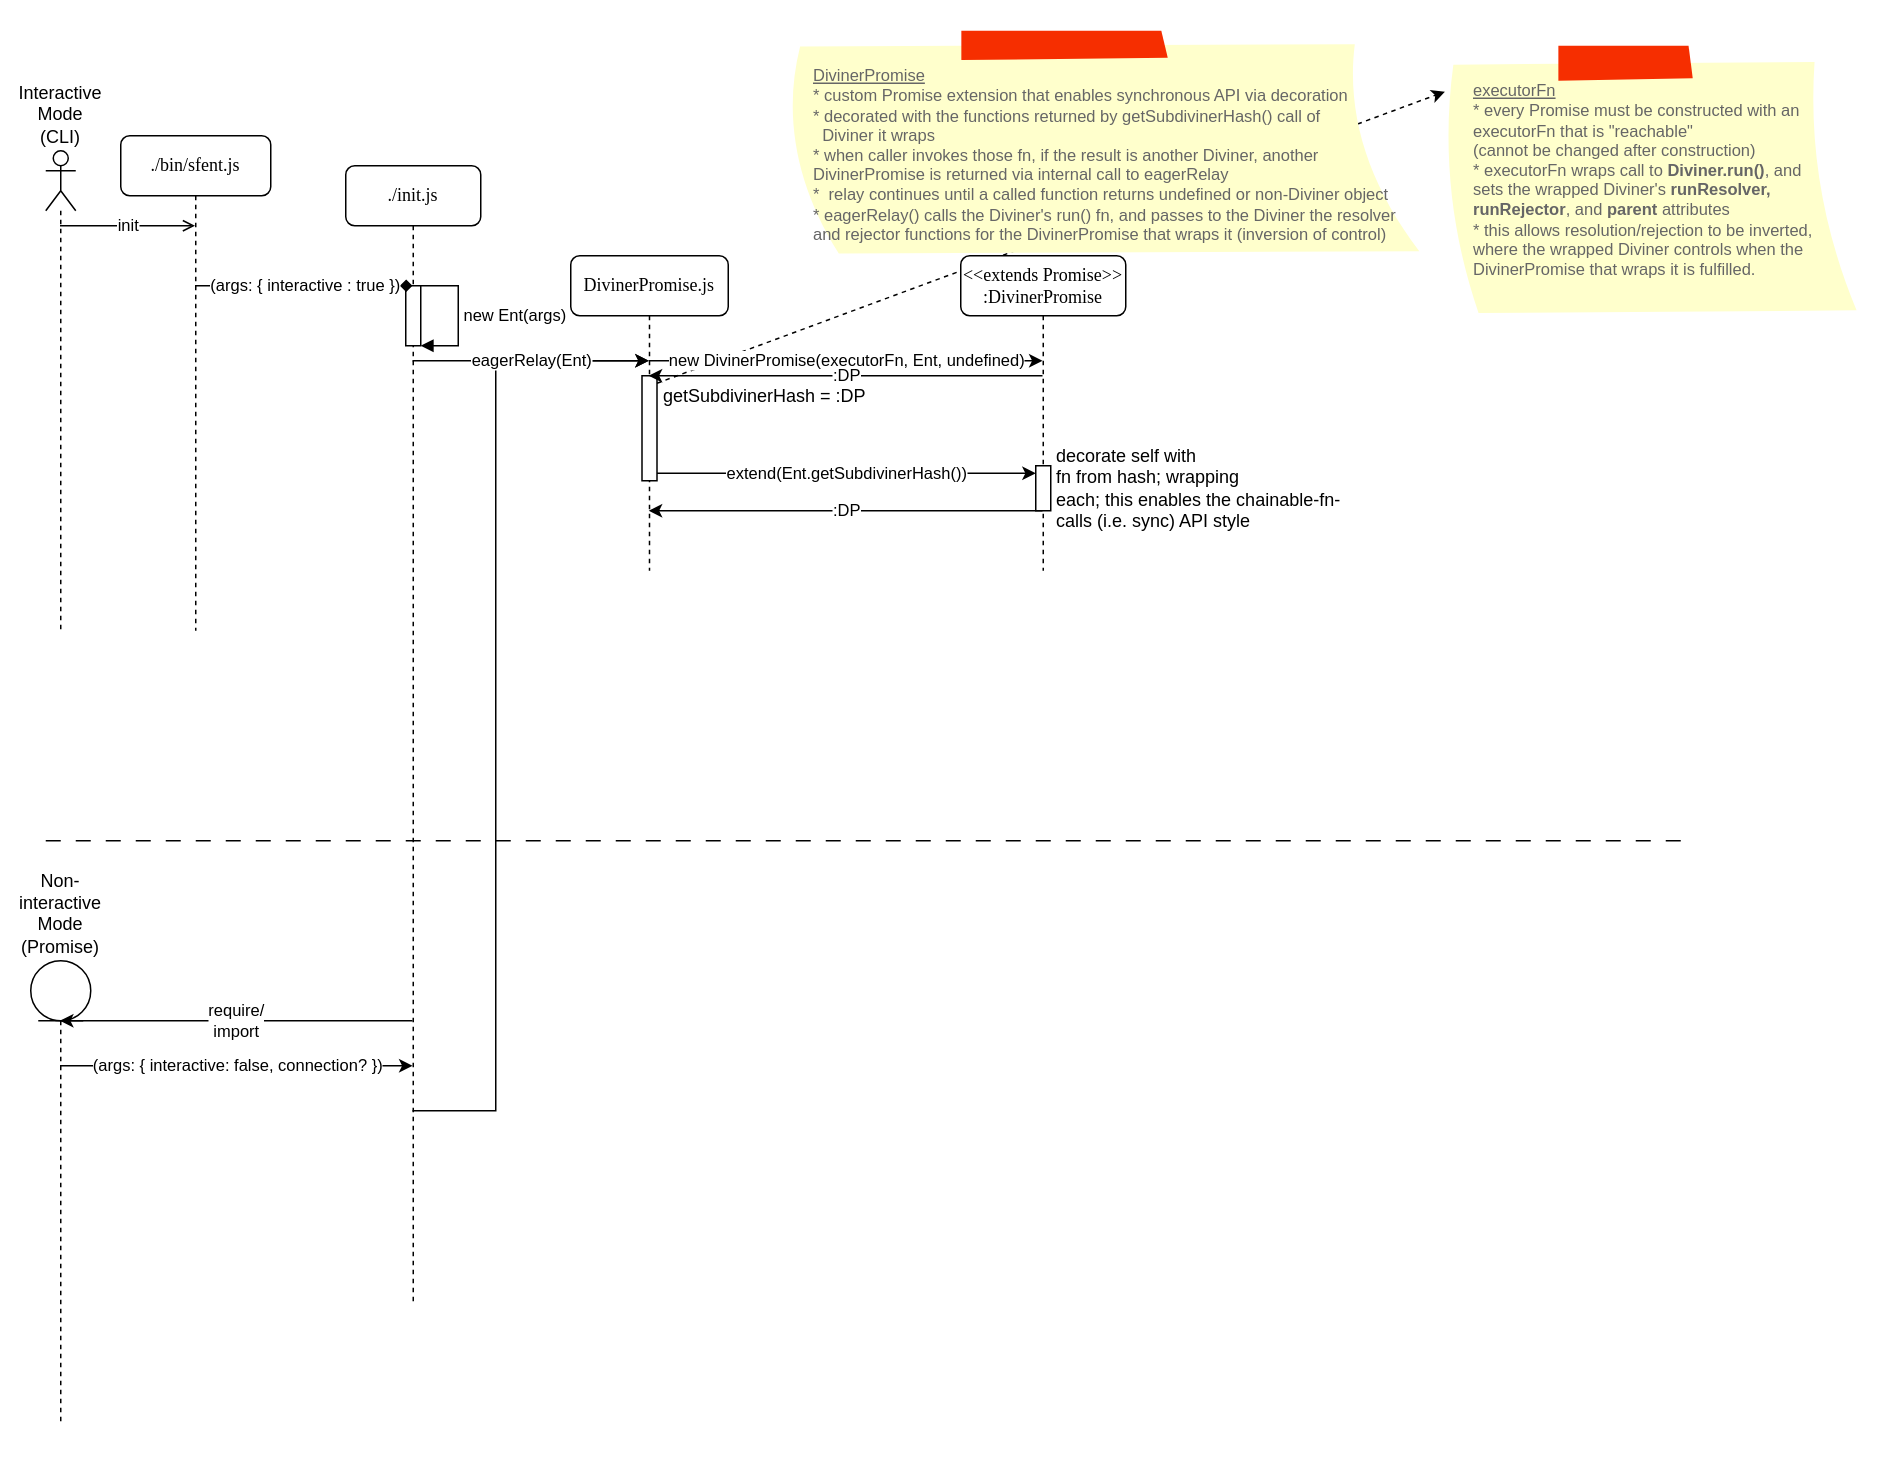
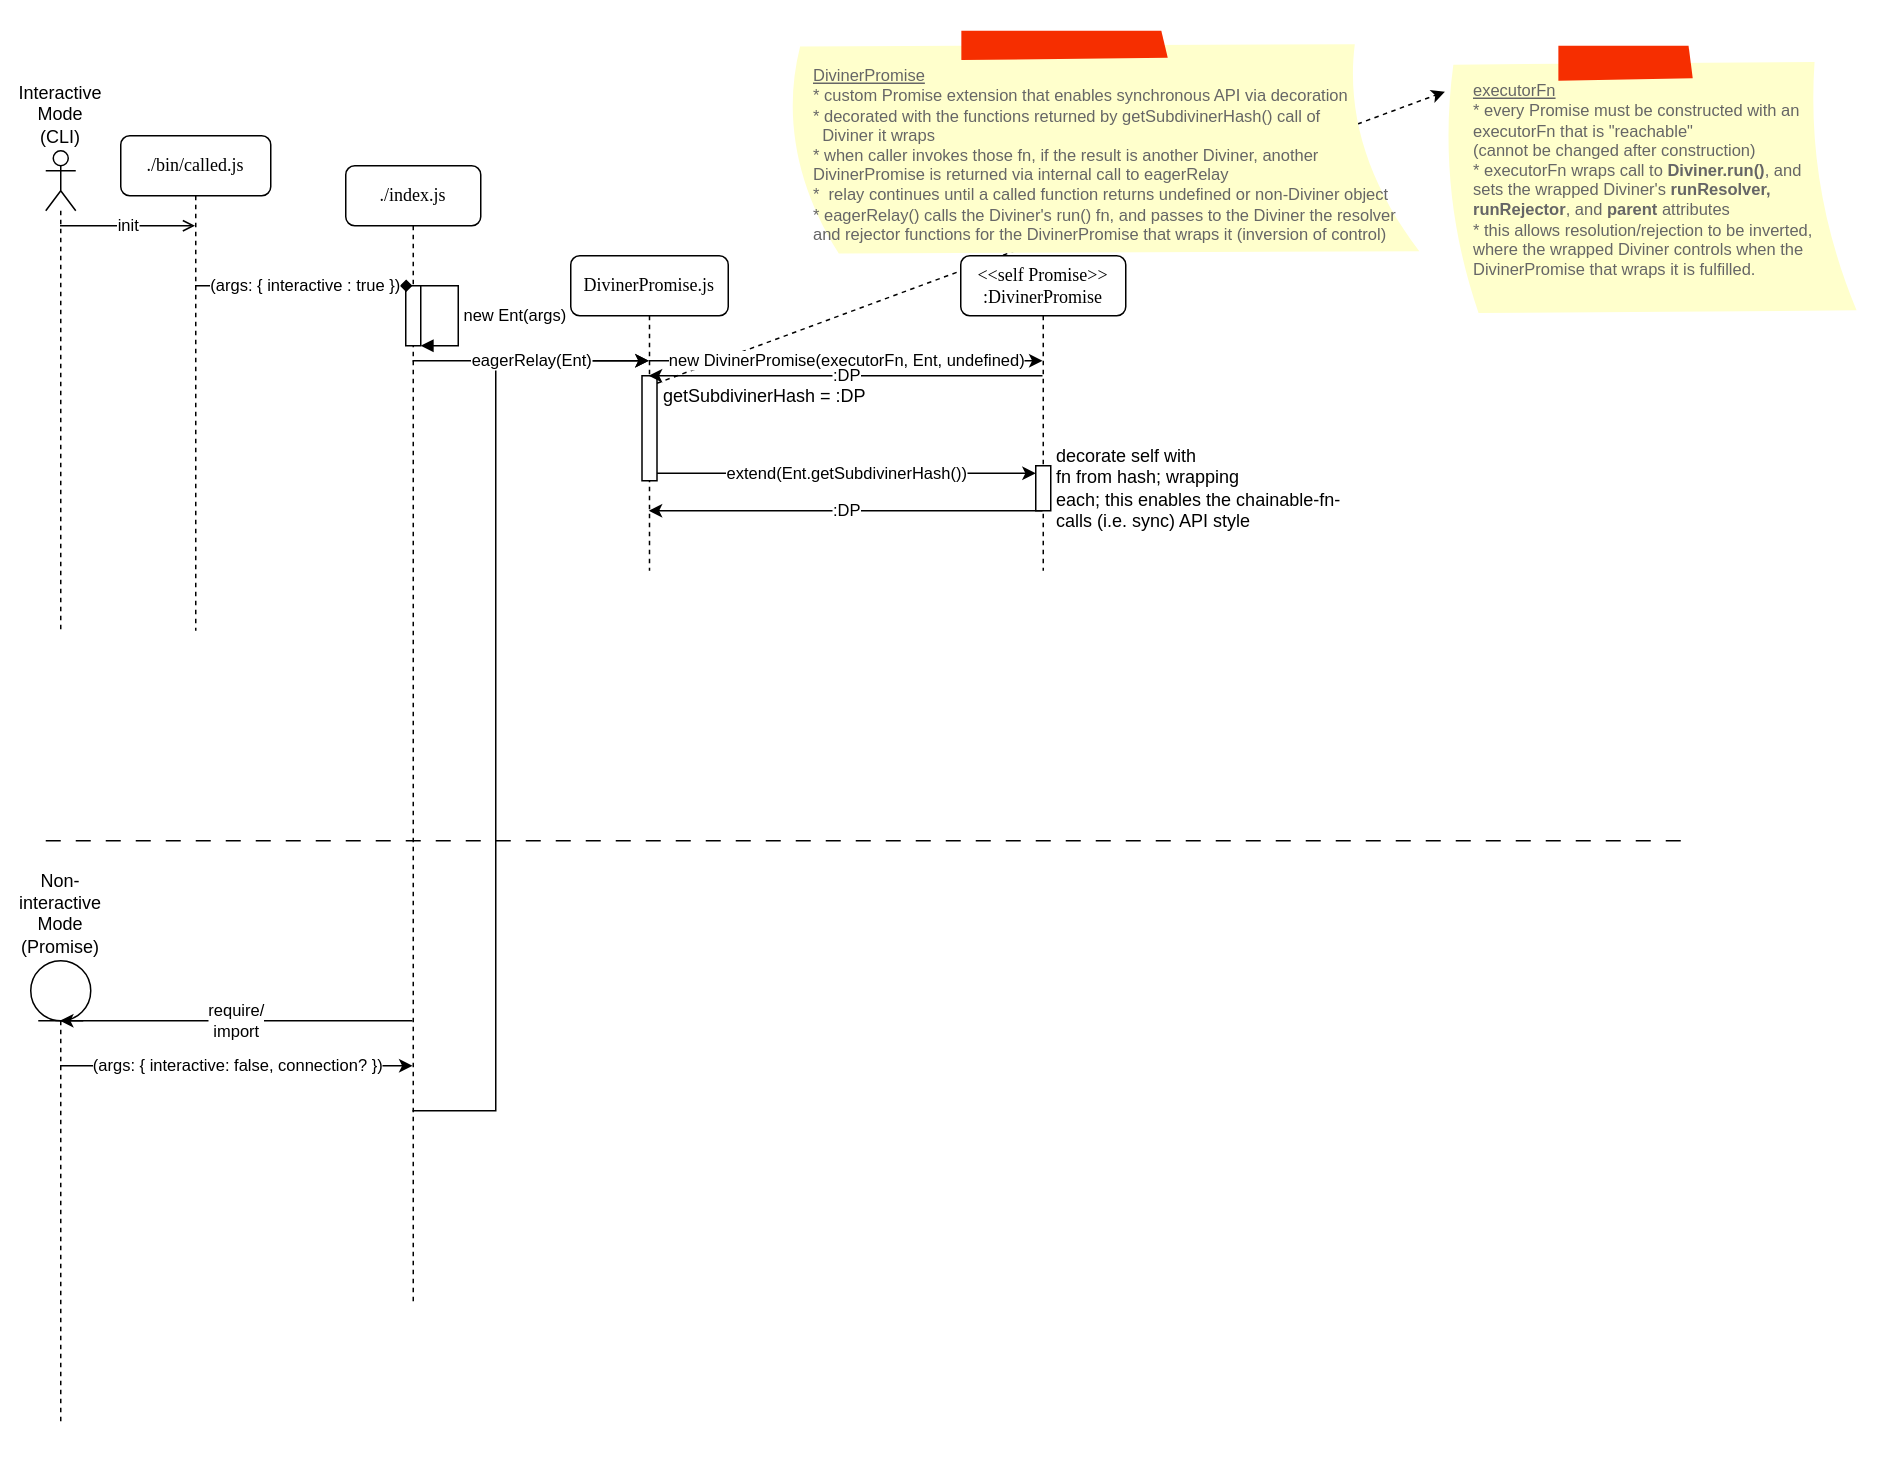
(196, 166) -> (196, 166)
(413, 196) -> (413, 196)
(1043, 286) -> (1043, 286)
